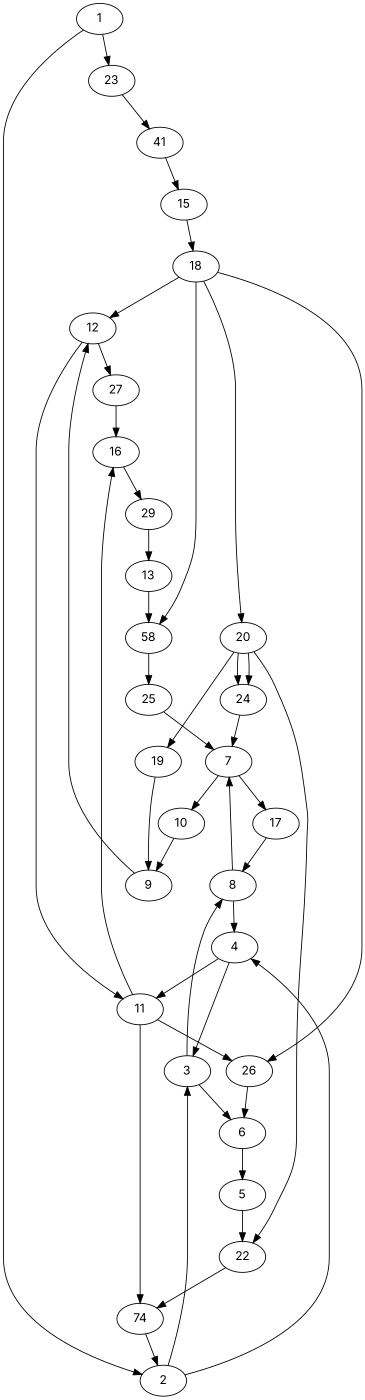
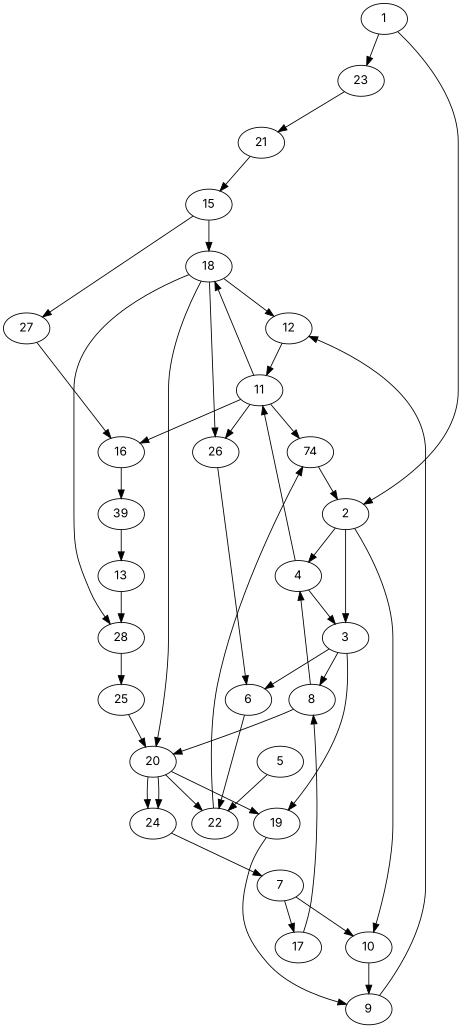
(160, 143) -> (261, 143)
none -> (236, 333)
(103, 355) -> (121, 264)
(149, 514) -> (121, 514)
(149, 638) -> (121, 638)
none -> (393, 723)
(187, 730) -> (135, 727)
none -> (337, 734)
(231, 828) -> (232, 733)
(242, 1160) -> (233, 757)
